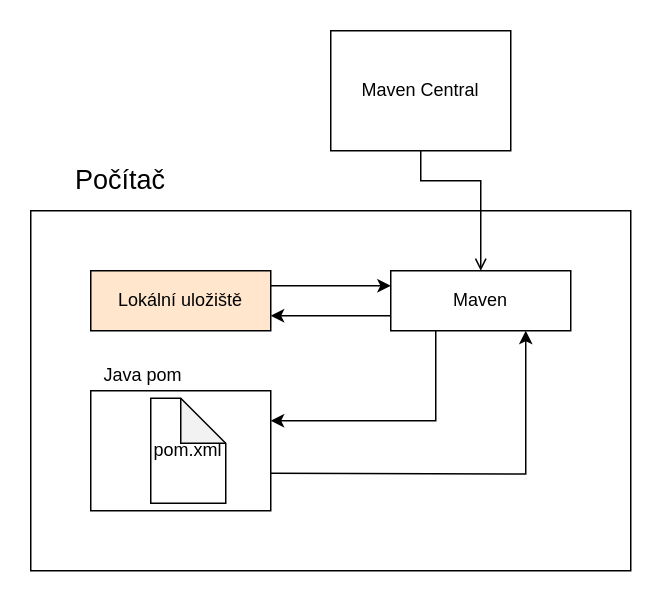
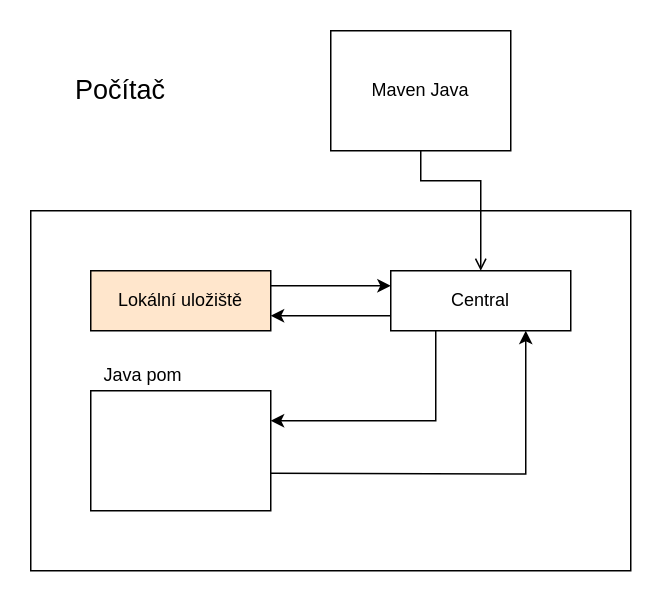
(421, 91) -> (421, 91)
(121, 181) -> (121, 91)
(481, 301) -> (481, 301)
(188, 451) -> none
